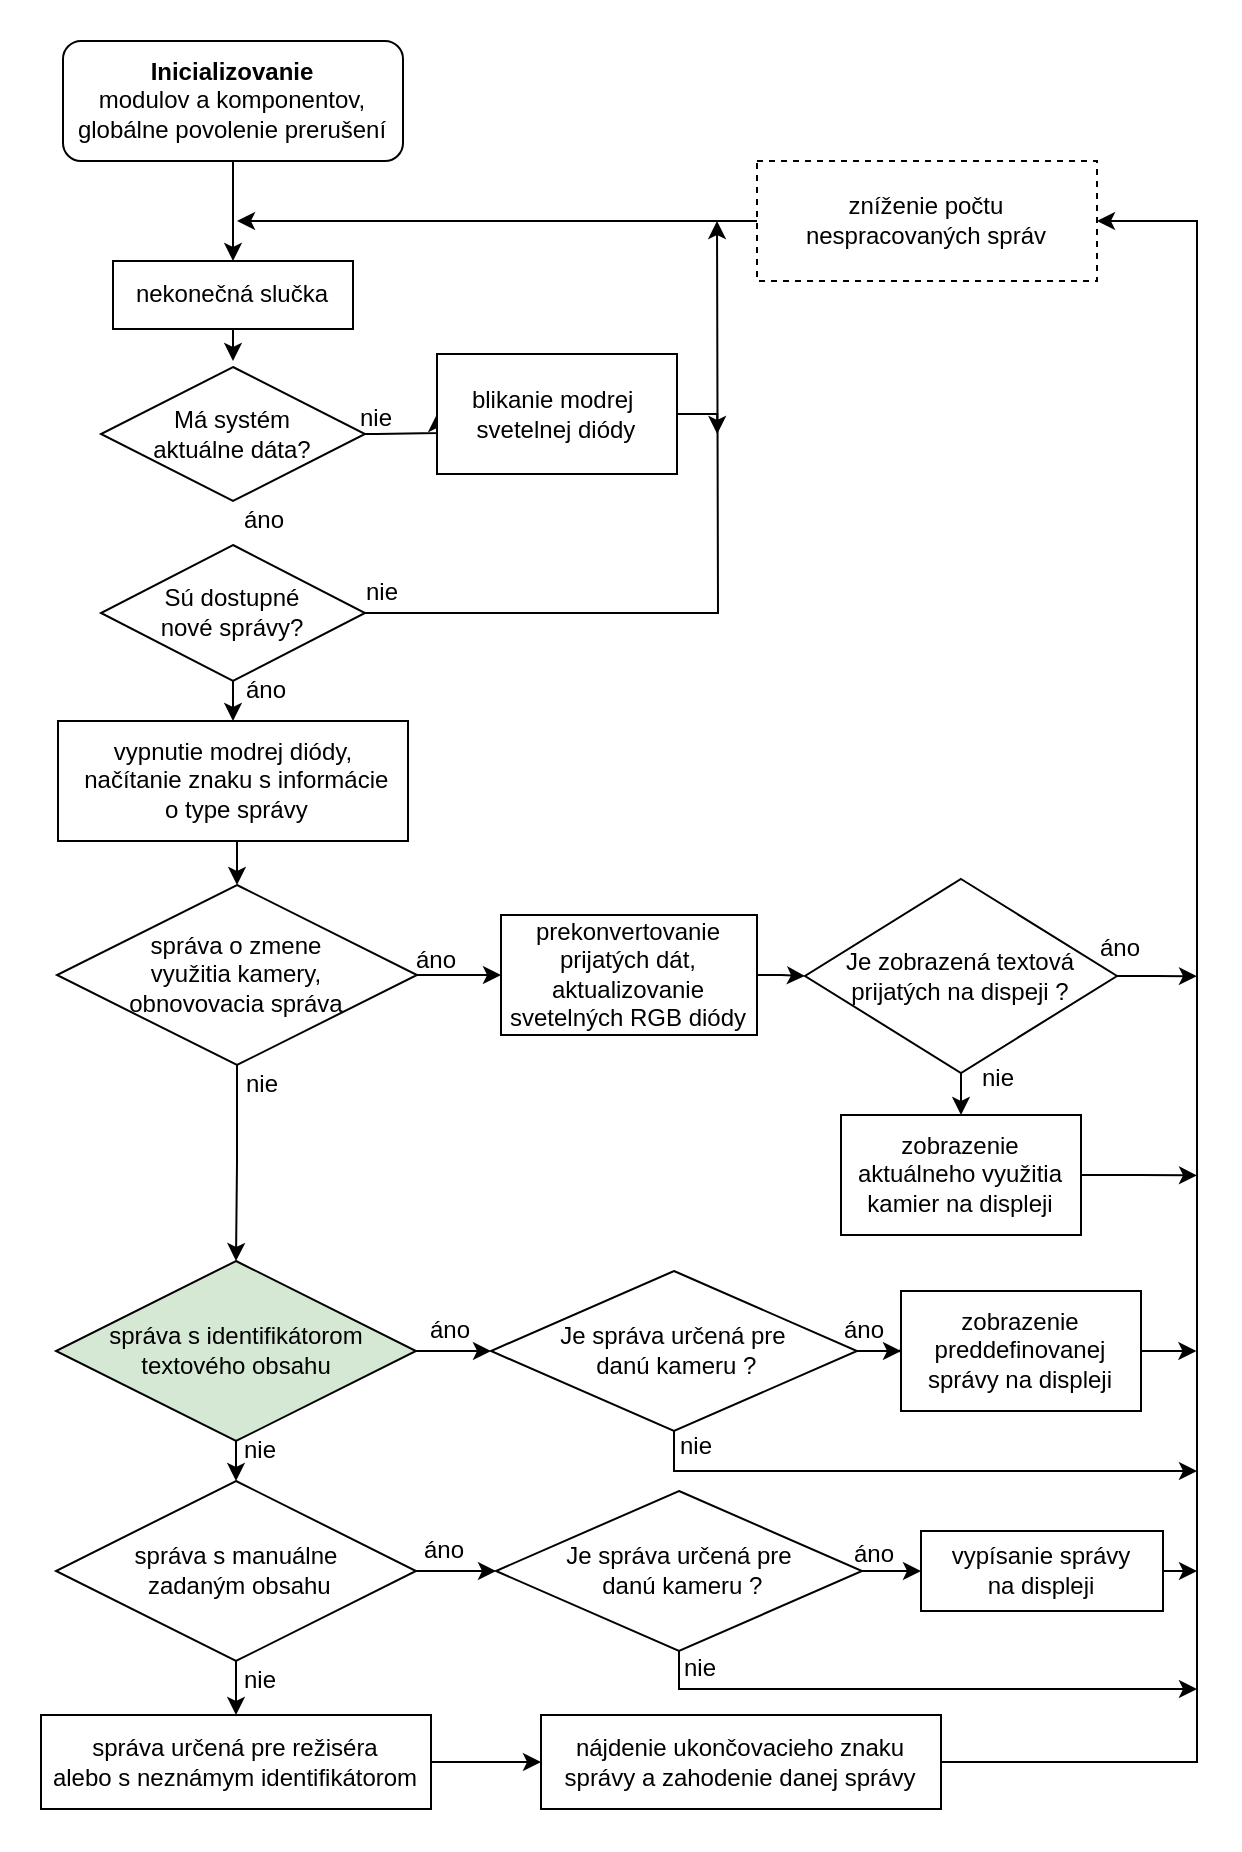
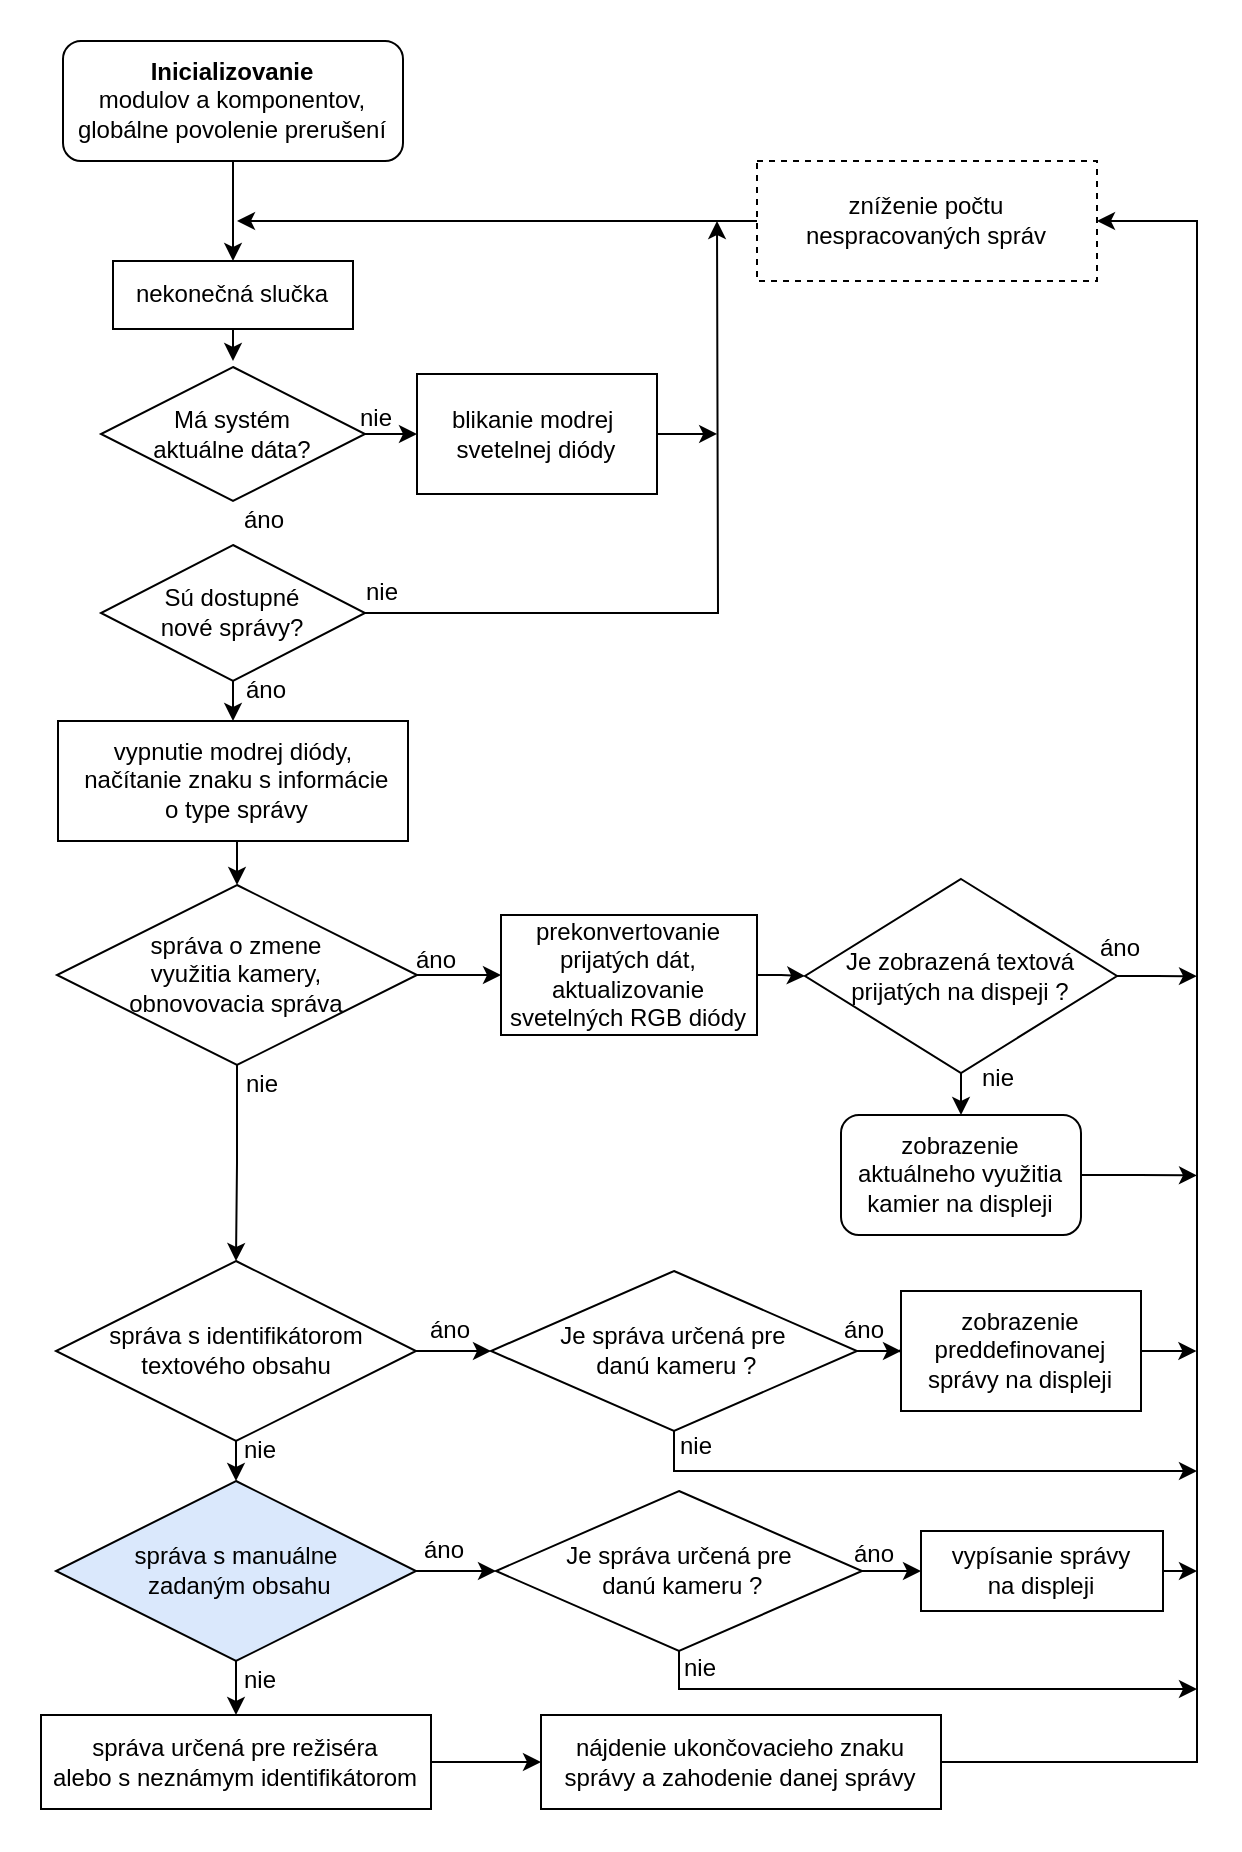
(557, 414) -> (537, 434)
(961, 1175) -> (961, 1175)
(236, 1351) -> (236, 1351)
(236, 1571) -> (236, 1571)
